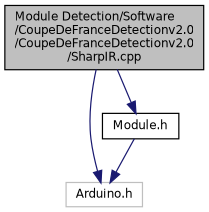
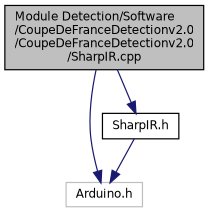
(141, 126) -> (141, 126)
